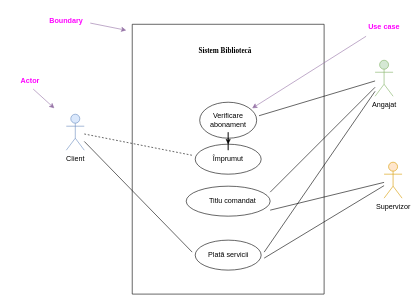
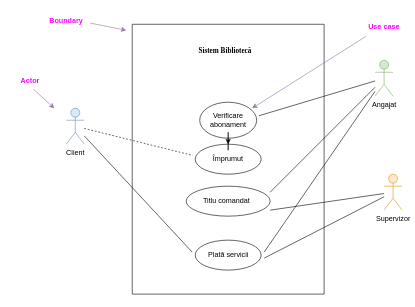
(75, 132) -> (75, 126)
(393, 180) -> (393, 192)
(233, 201) -> (227, 201)
